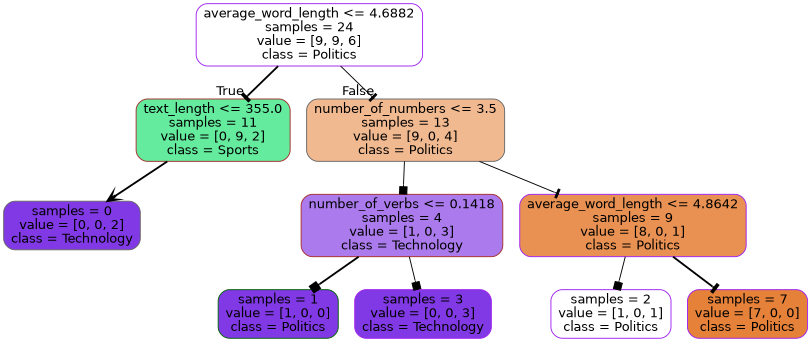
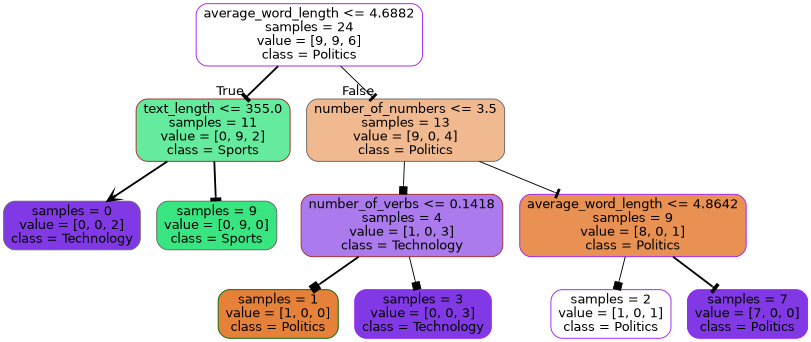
none -> (217, 226)
(278, 314) -> (278, 314)
(748, 314) -> (748, 314)
